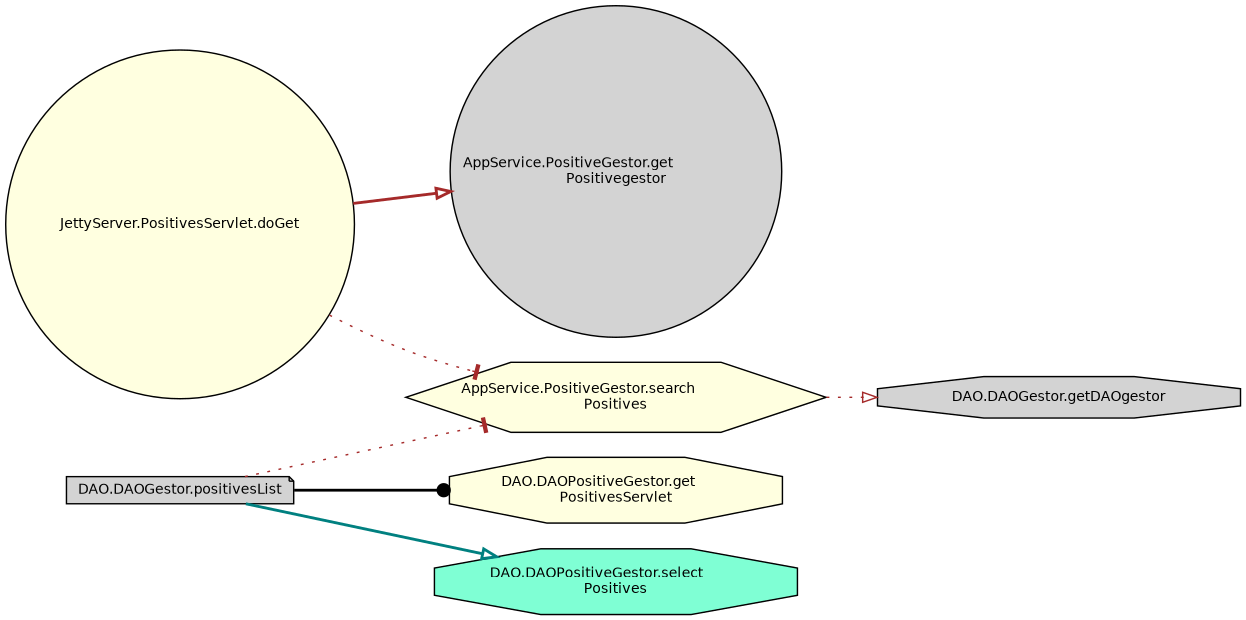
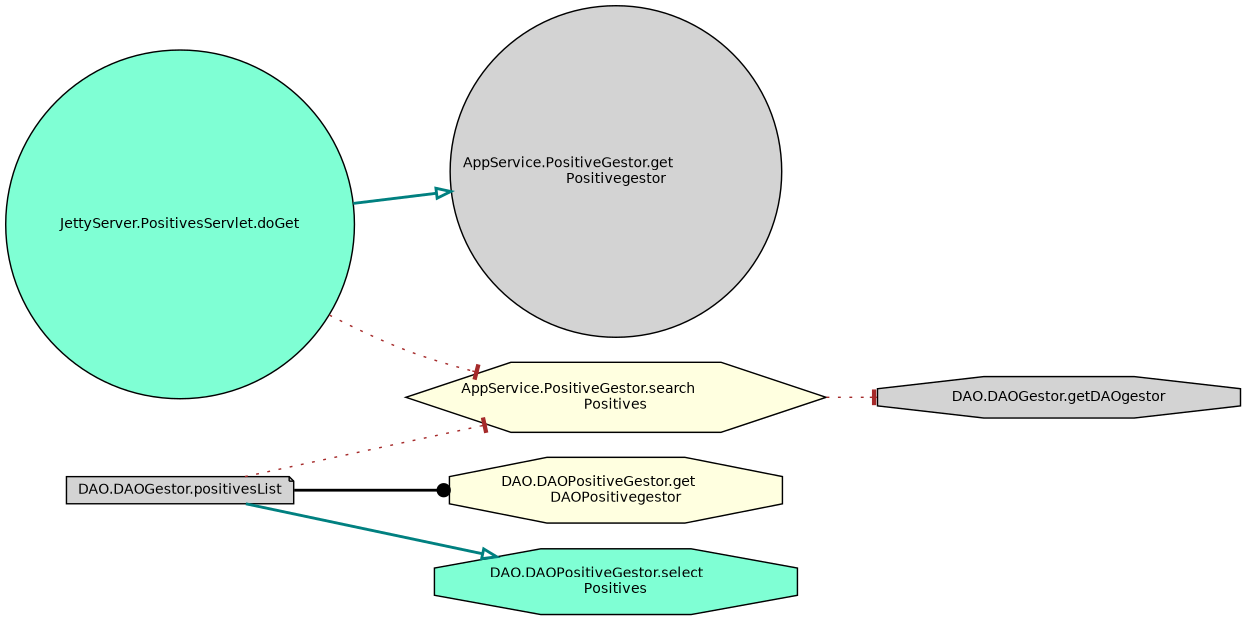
(395, 198) -> (395, 198)
(180, 224) -> (180, 224)
(848, 397) -> (848, 397)
(616, 490) -> (616, 490)
